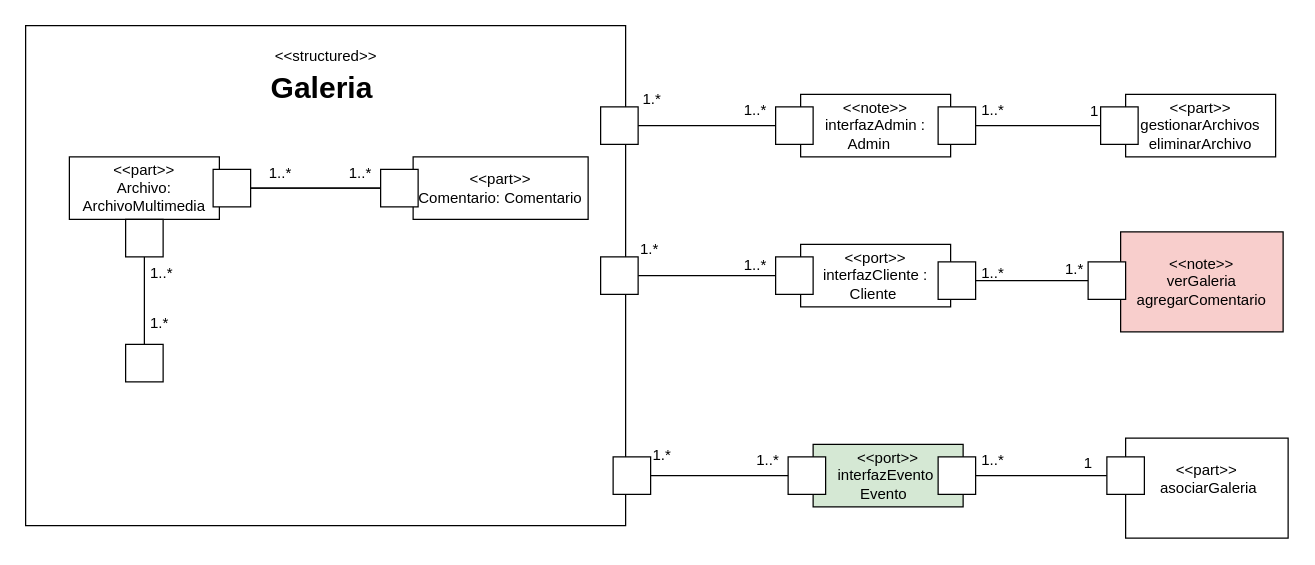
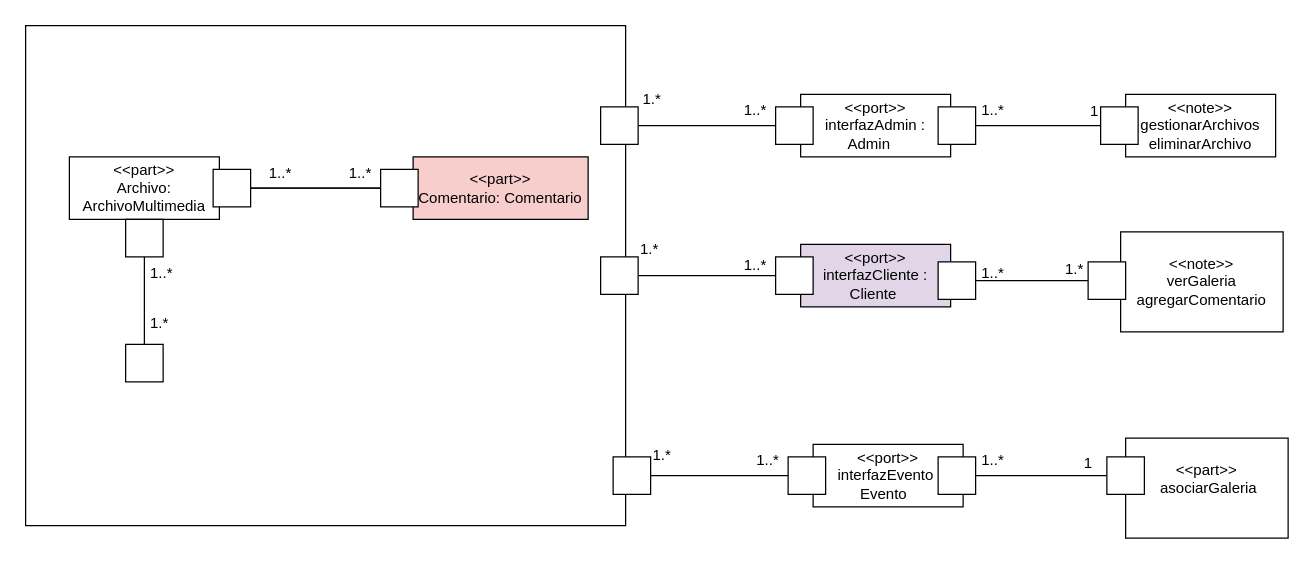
(326, 69) -> none
(876, 126) -> (876, 126)
(1201, 126) -> (1201, 126)
(501, 188) -> (501, 188)
(876, 276) -> (876, 276)
(1202, 282) -> (1202, 282)
(888, 476) -> (888, 476)
